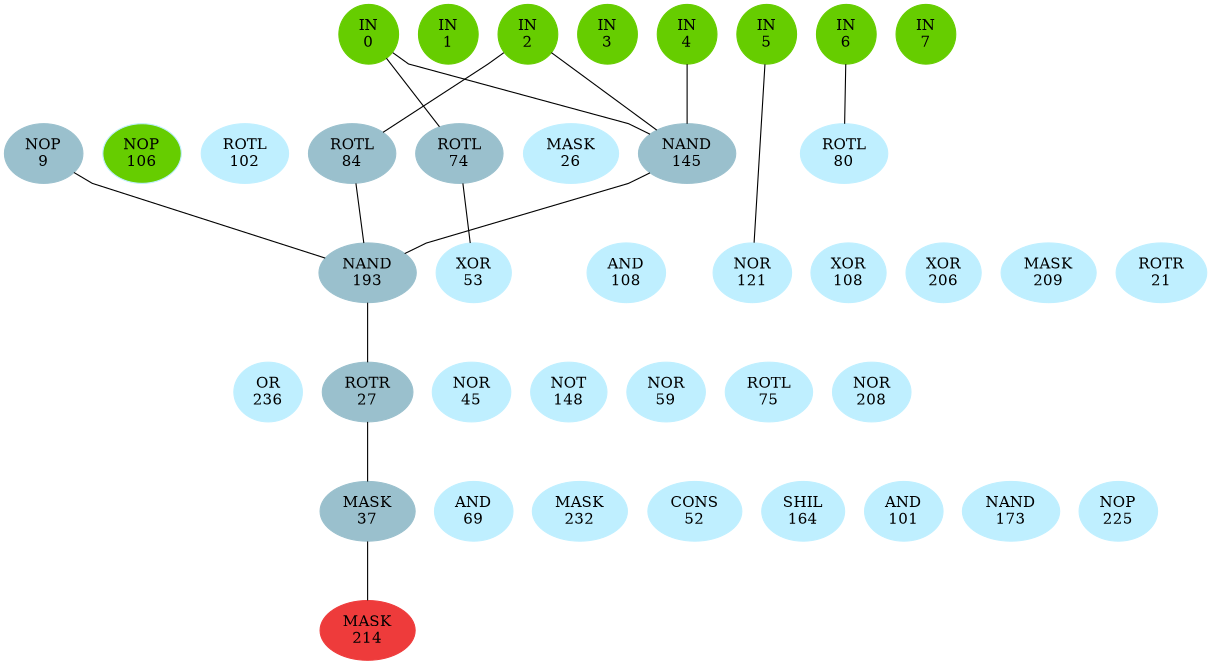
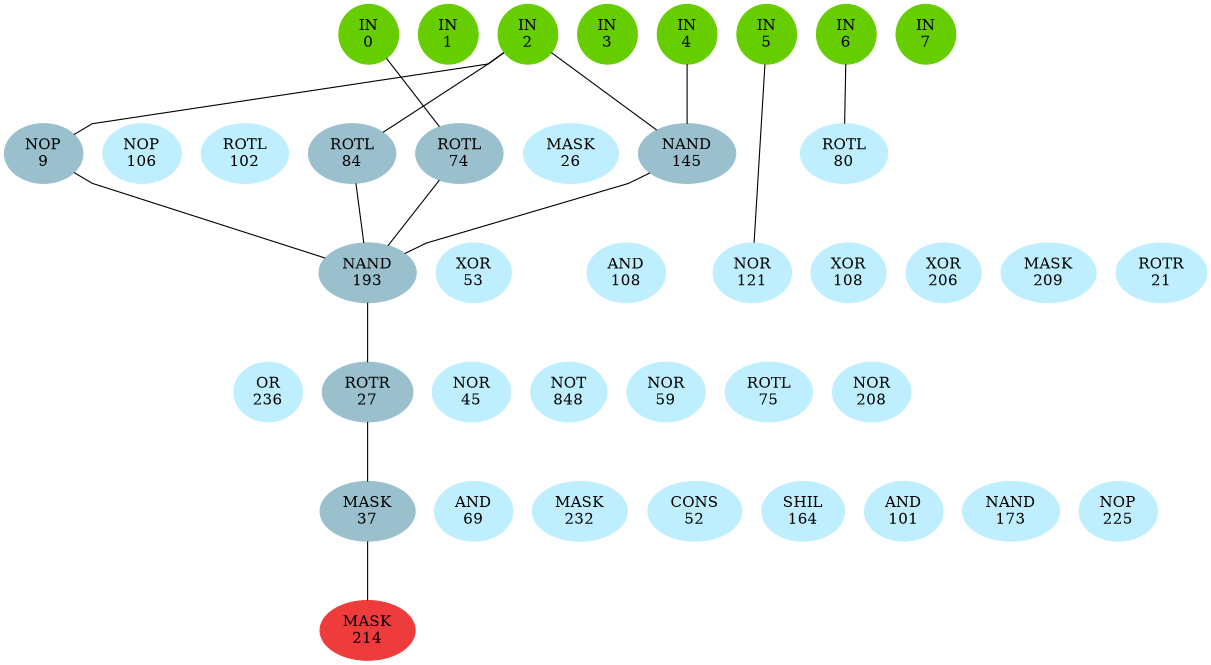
none -> (289, 94)
(521, 94) -> none
(142, 154) -> (142, 154)
(467, 213) -> (414, 213)
(569, 392) -> (569, 392)
